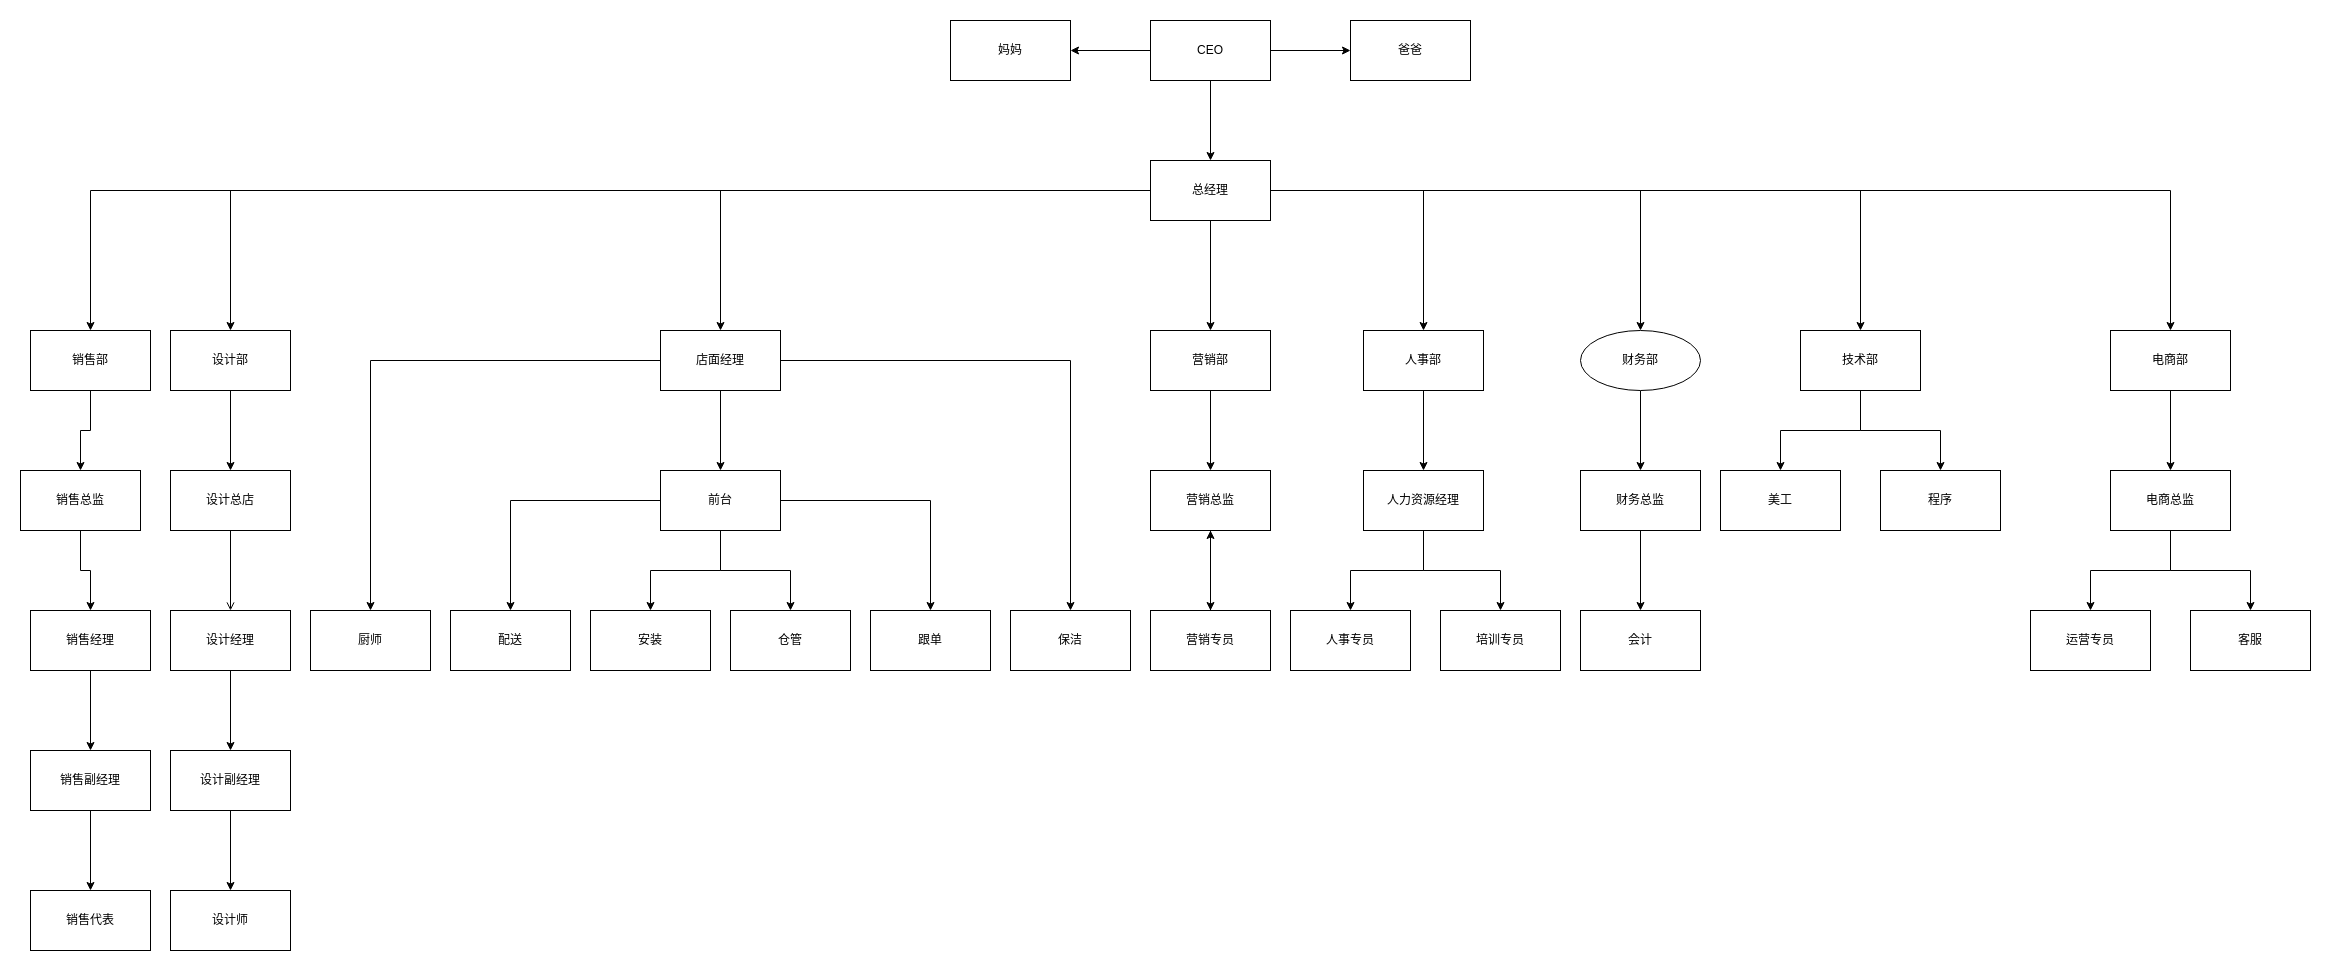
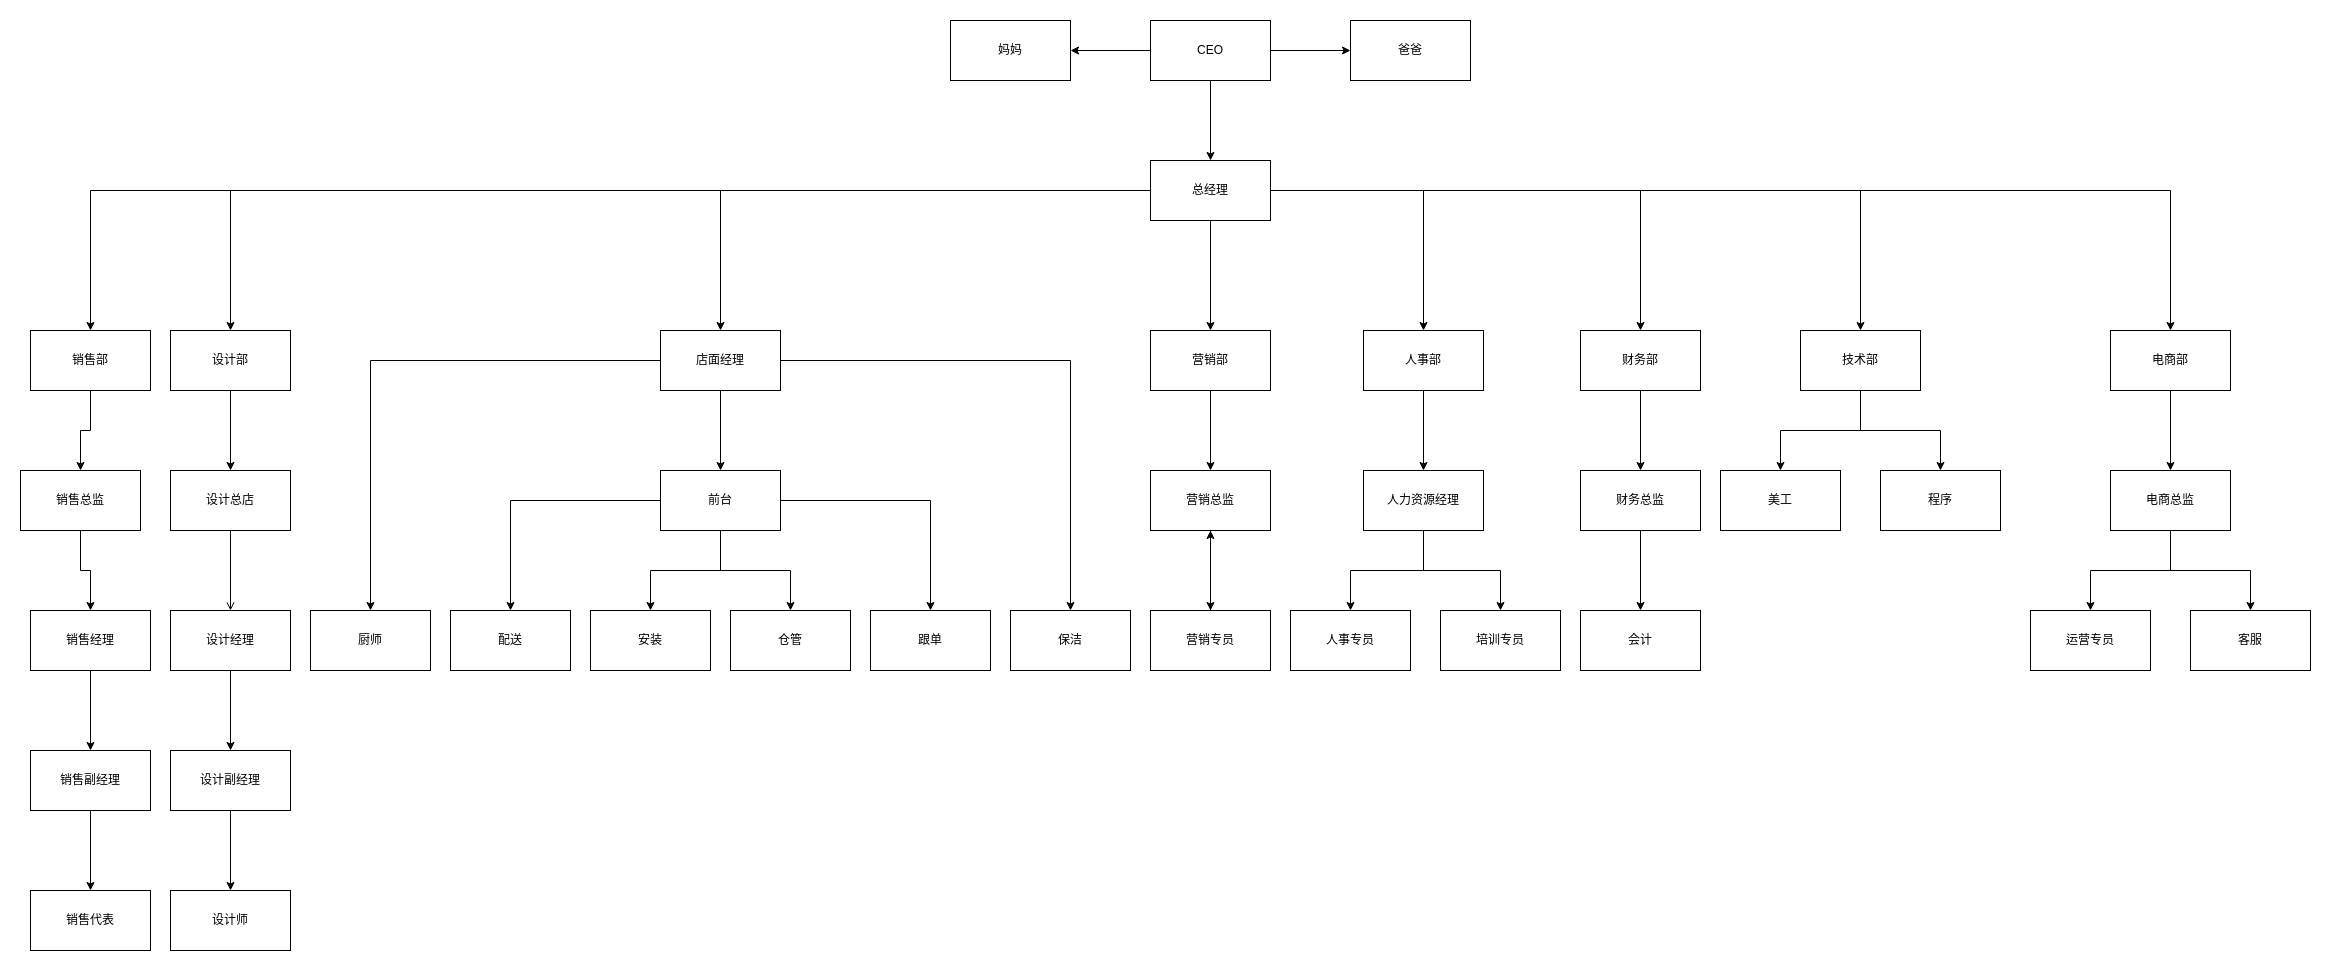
(1641, 361) -> (1641, 361)
